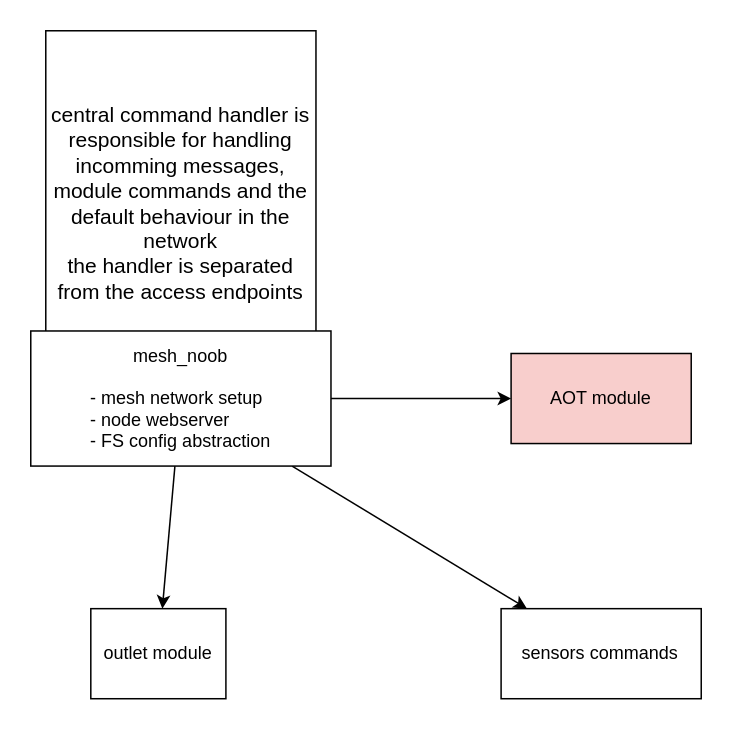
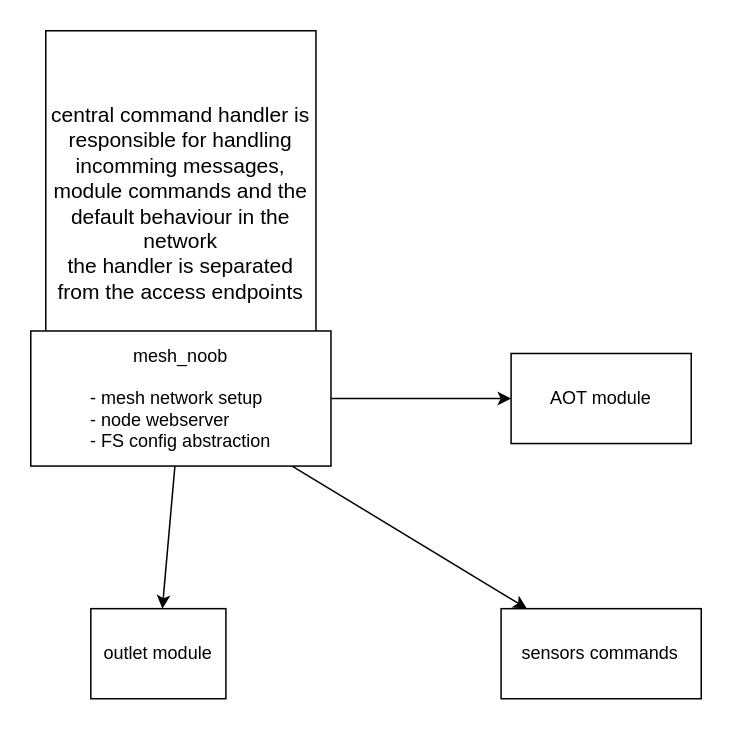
(601, 398) -> (601, 398)
